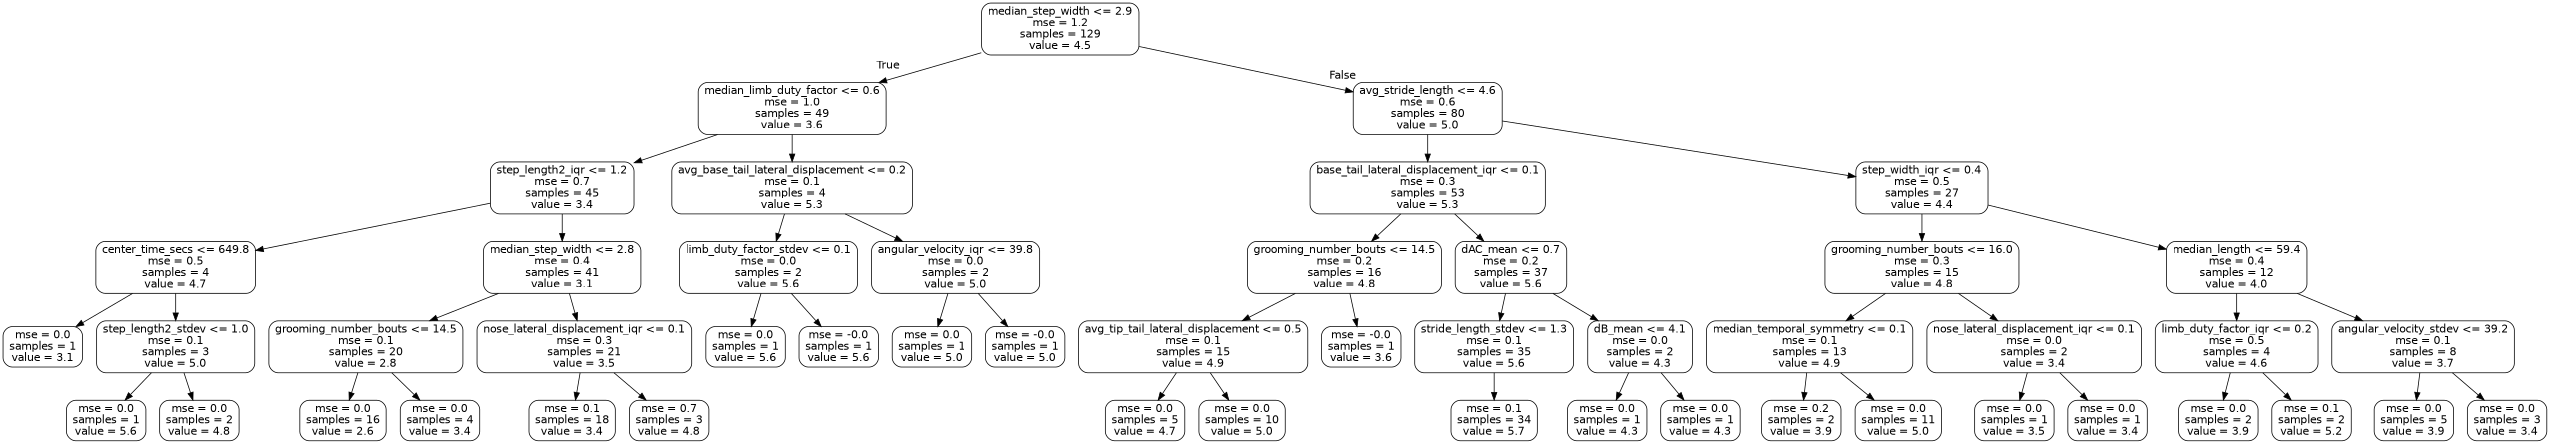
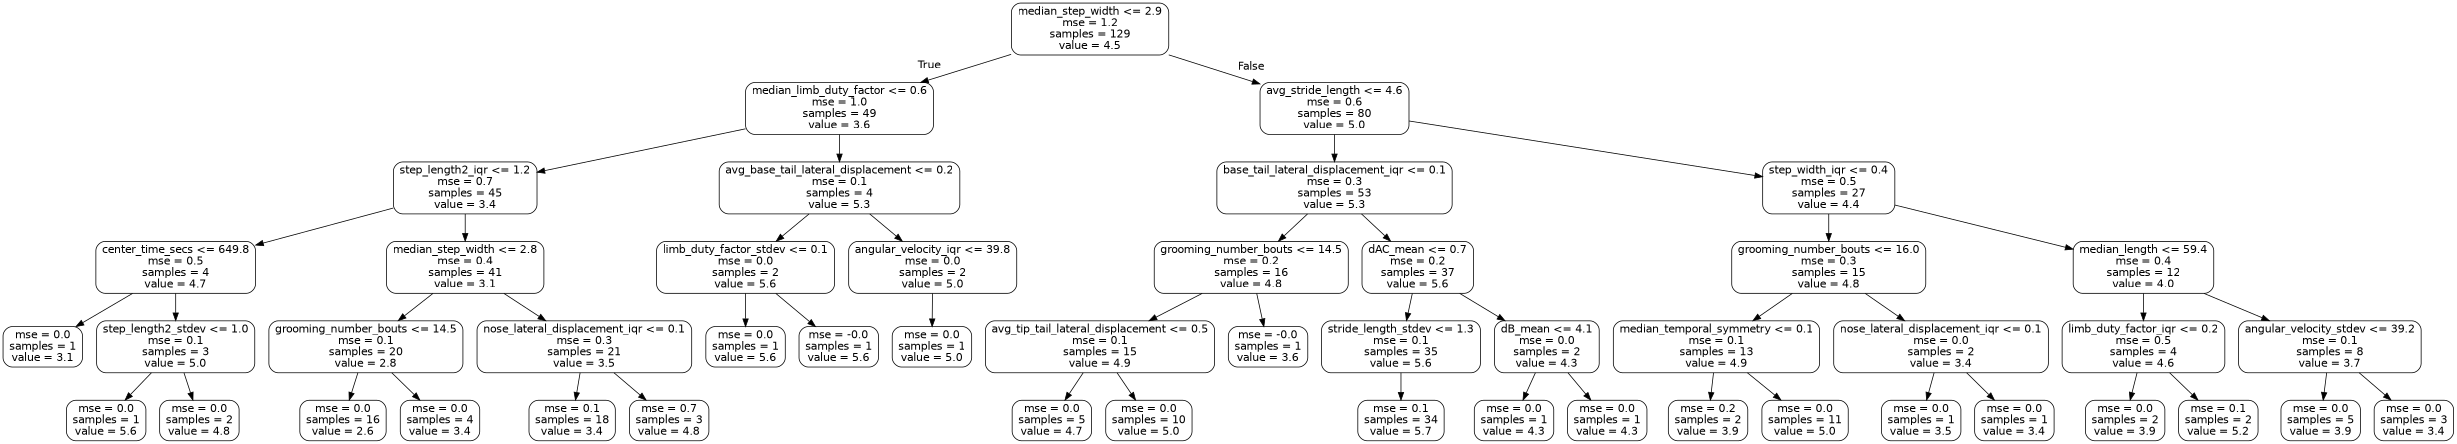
(1025, 347) -> none
